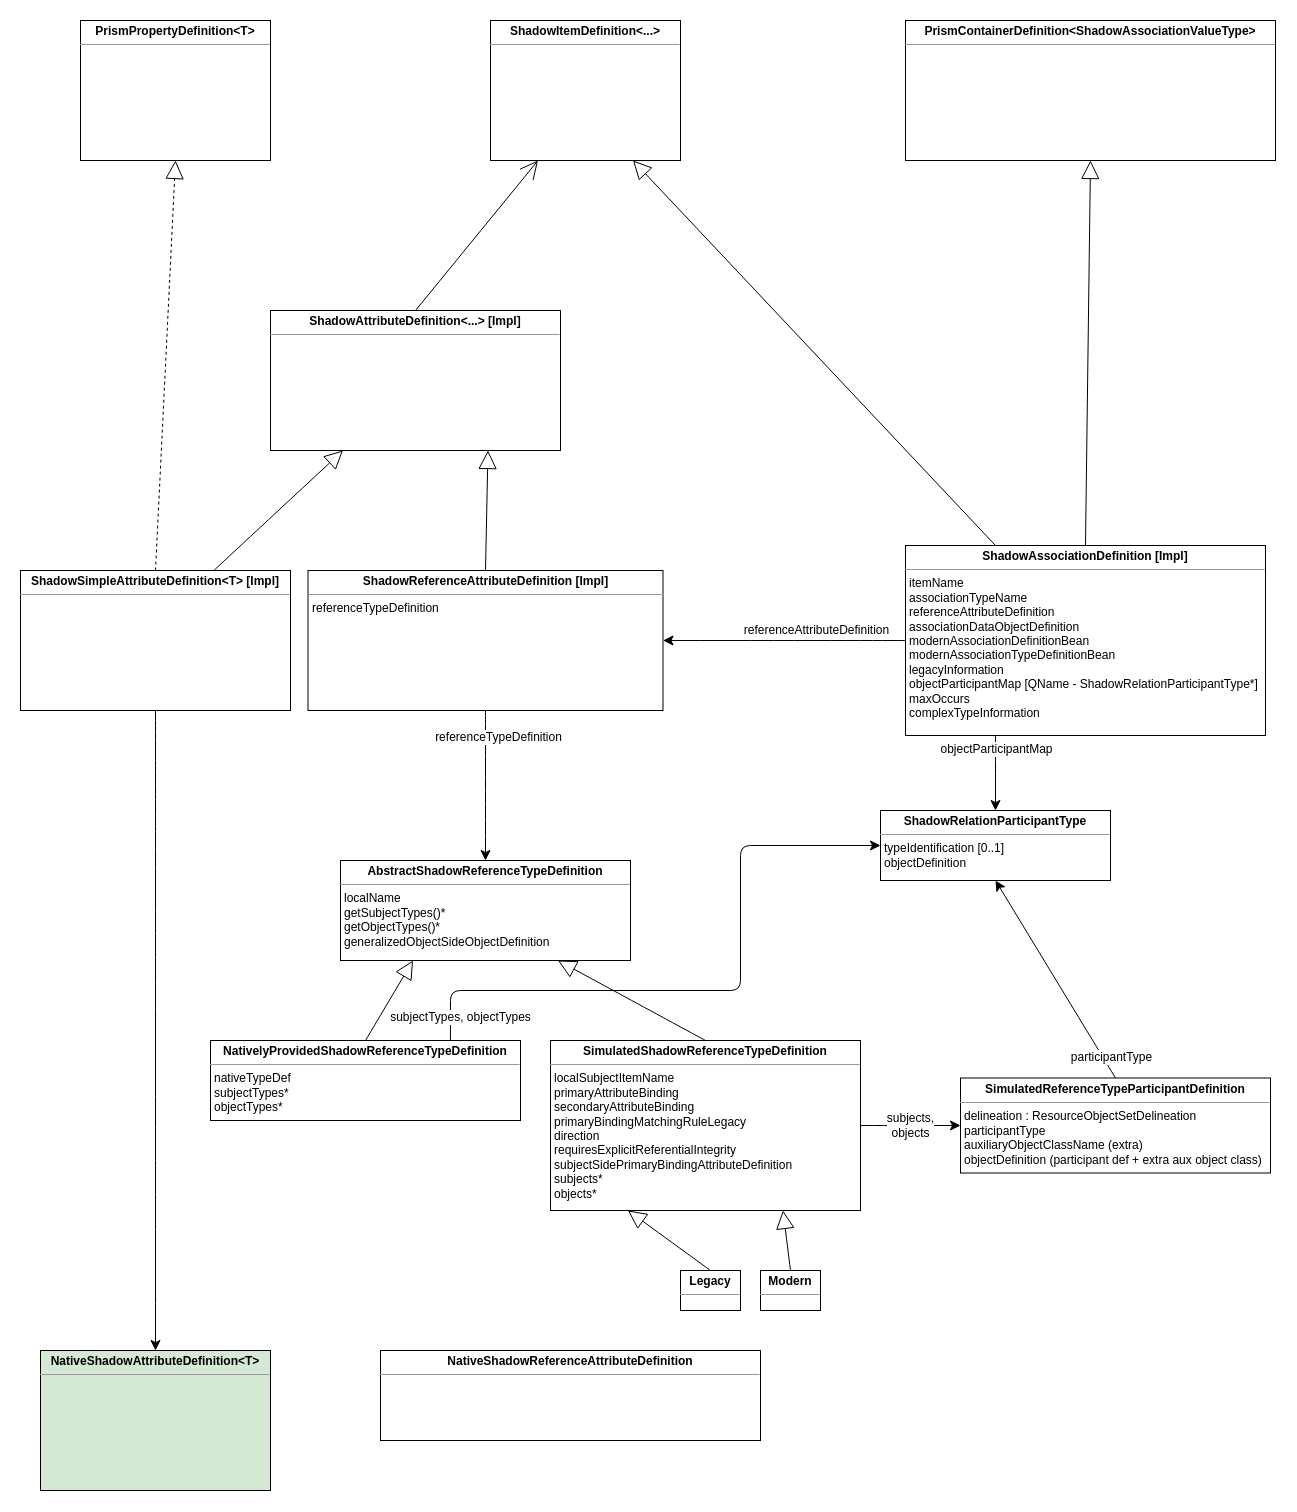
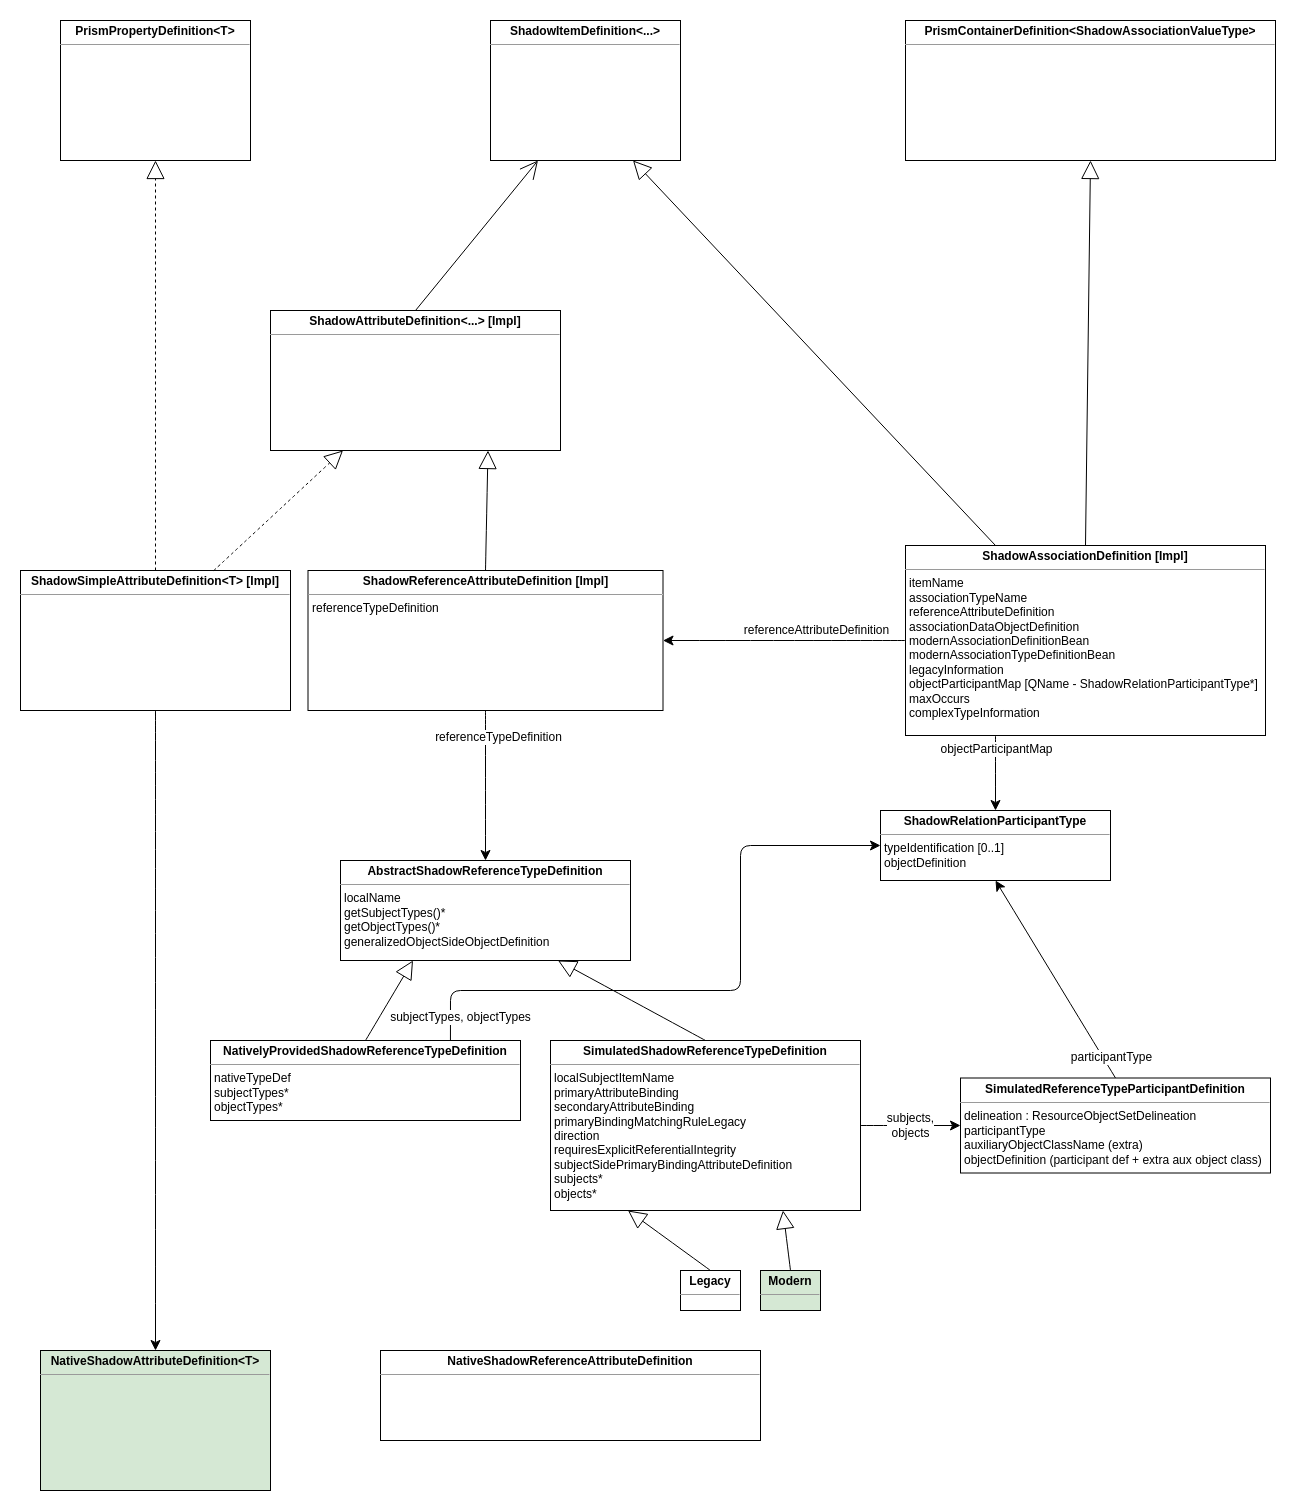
(176, 91) -> (156, 91)
(272, 516) -> (272, 516)
(791, 1291) -> (791, 1291)
